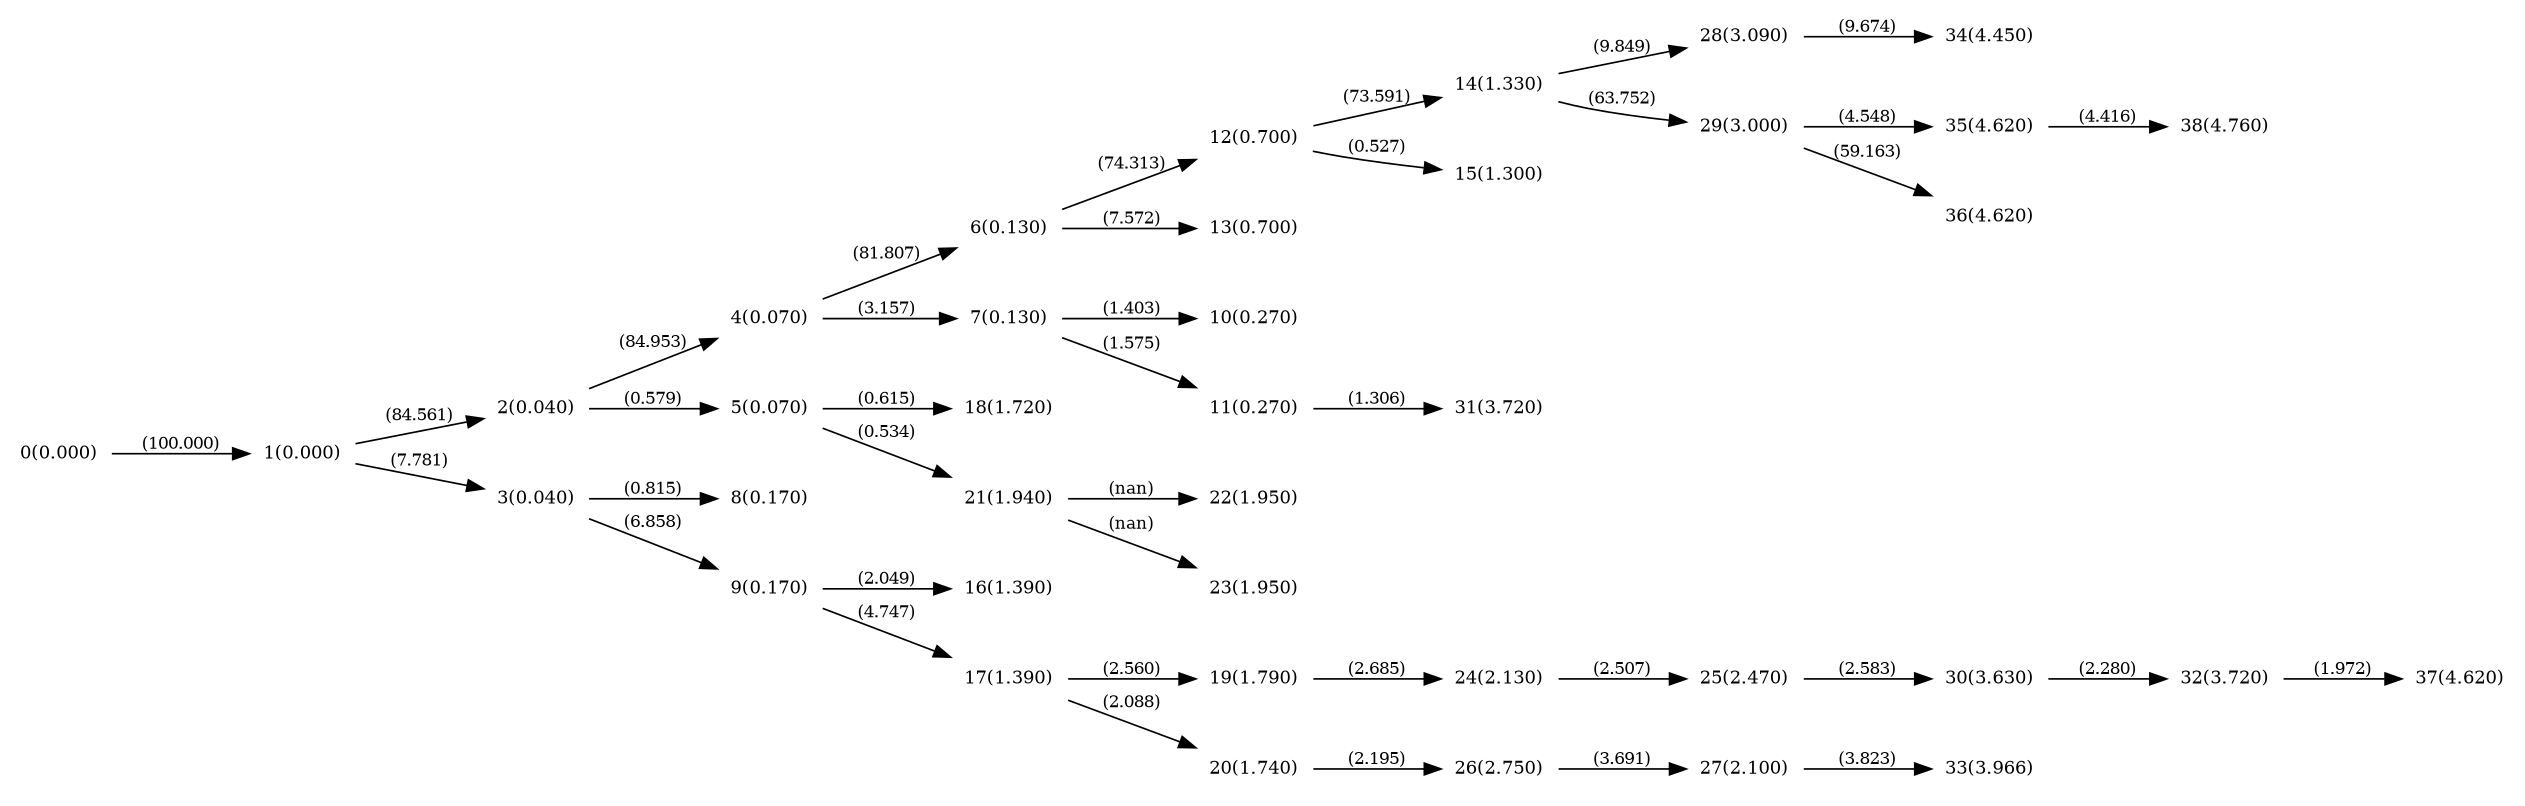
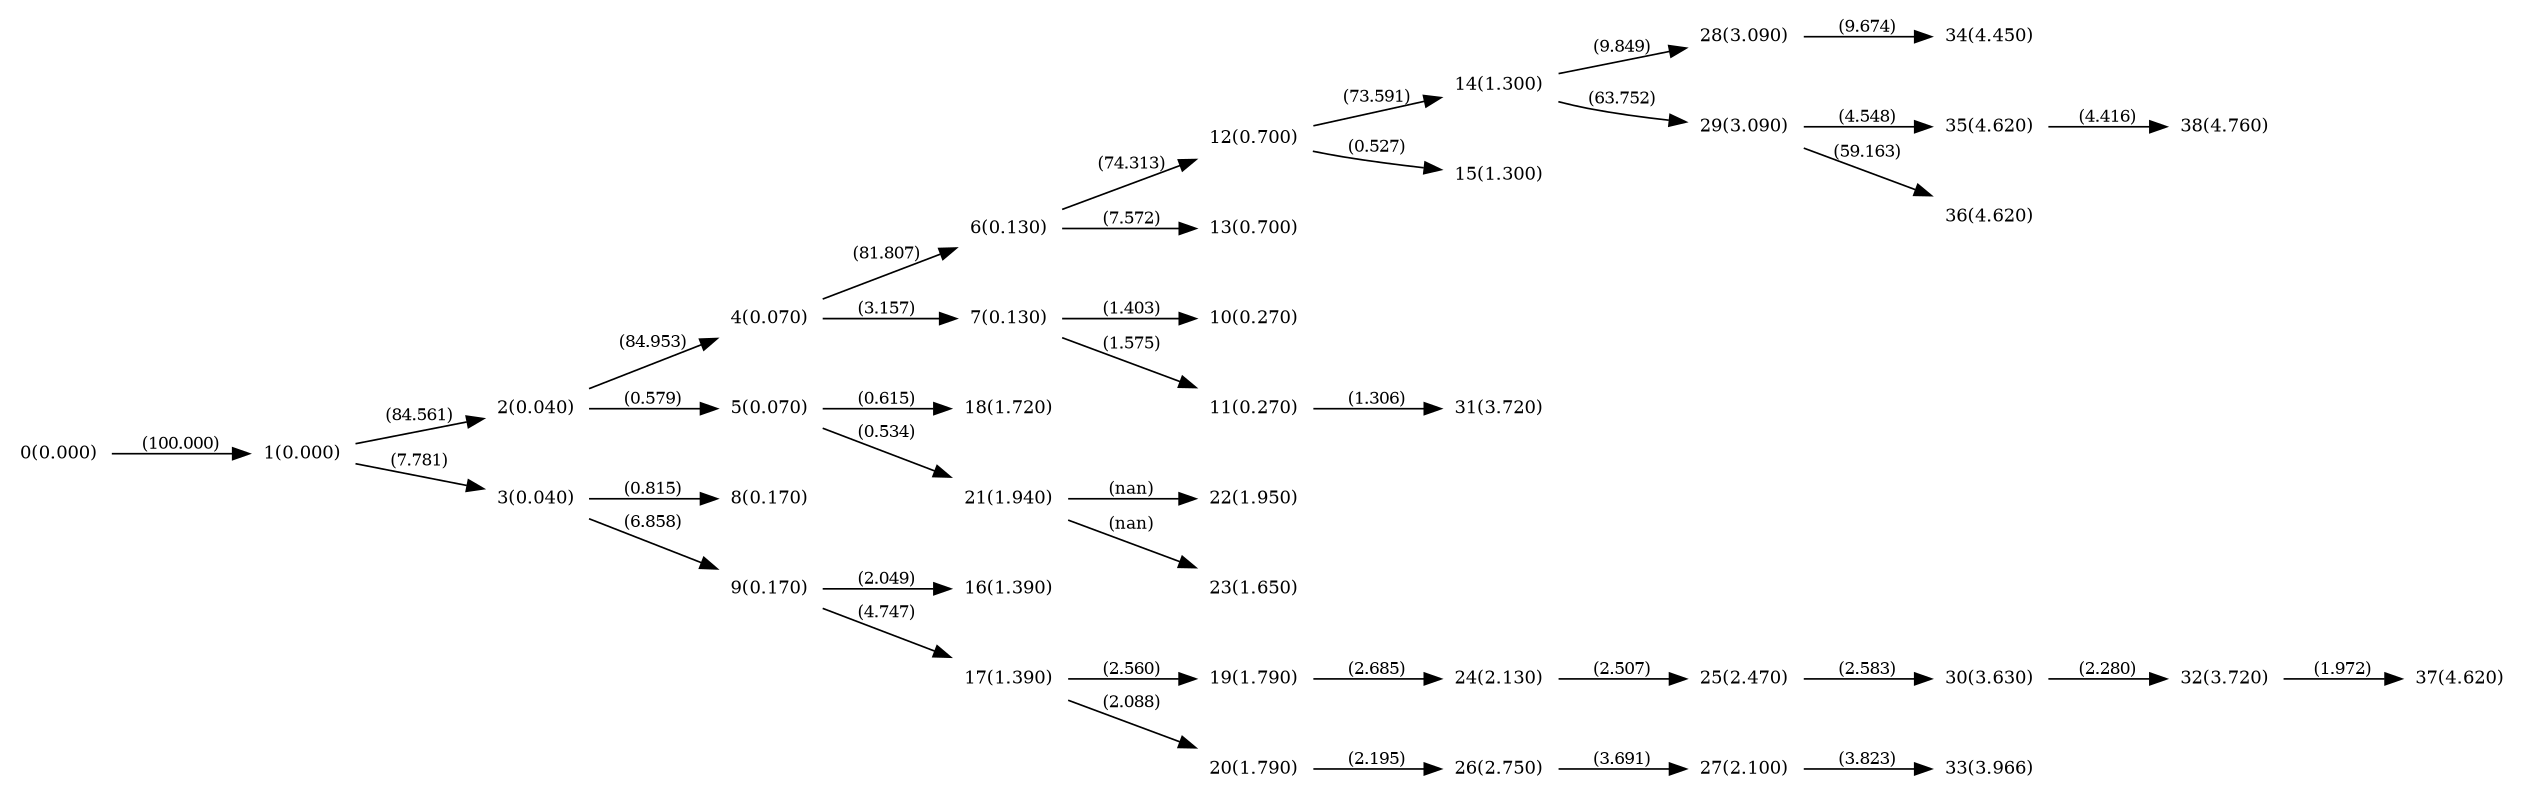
(1500, 85) -> (1500, 85)
(1745, 127) -> (1745, 127)
(1254, 589) -> (1254, 589)
(1254, 769) -> (1254, 769)
